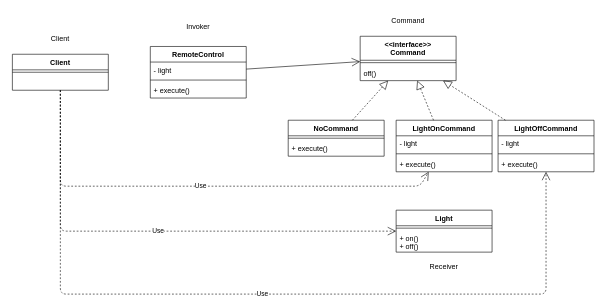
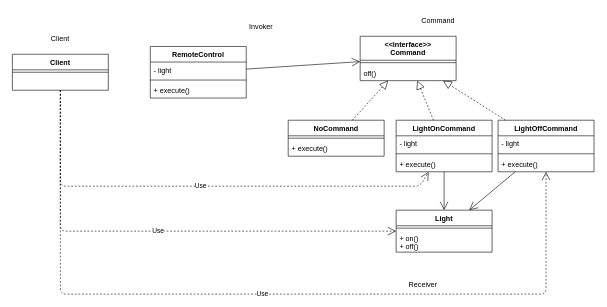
(408, 21) -> (438, 21)
(198, 27) -> (261, 27)
none -> (444, 191)
none -> (493, 191)
(444, 267) -> (423, 285)
